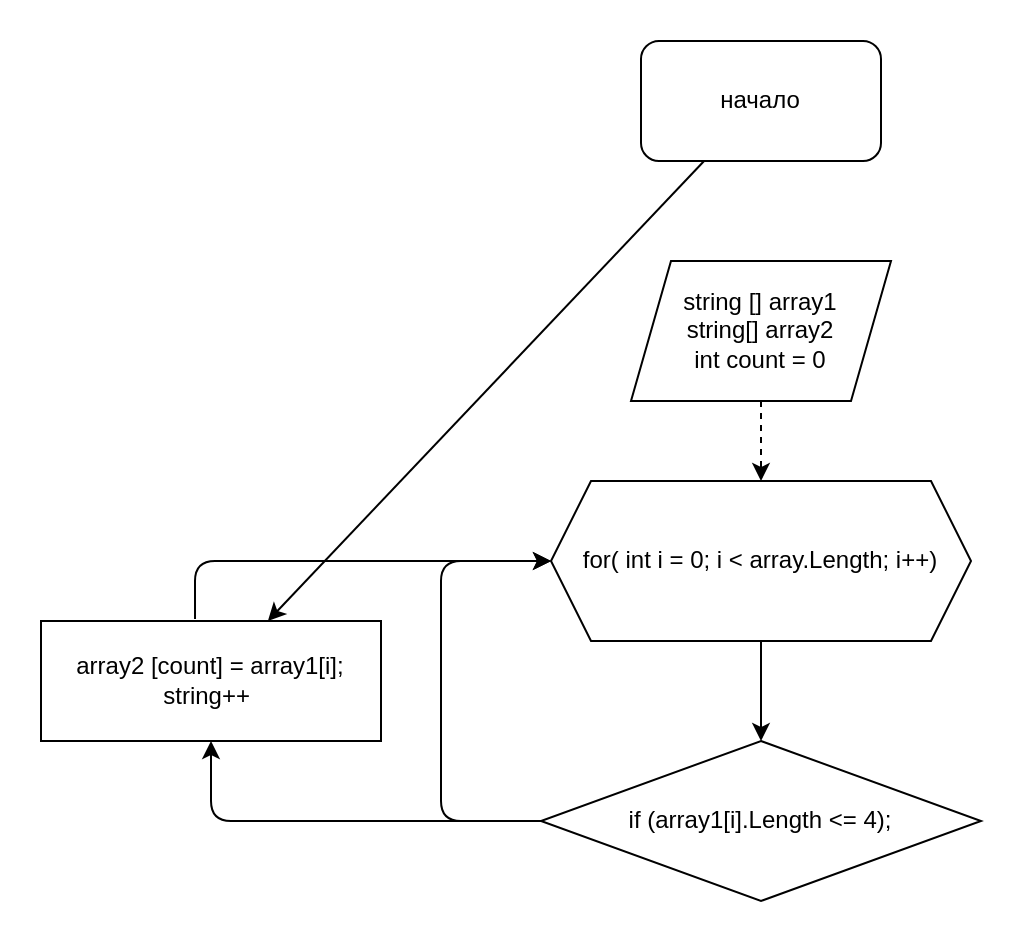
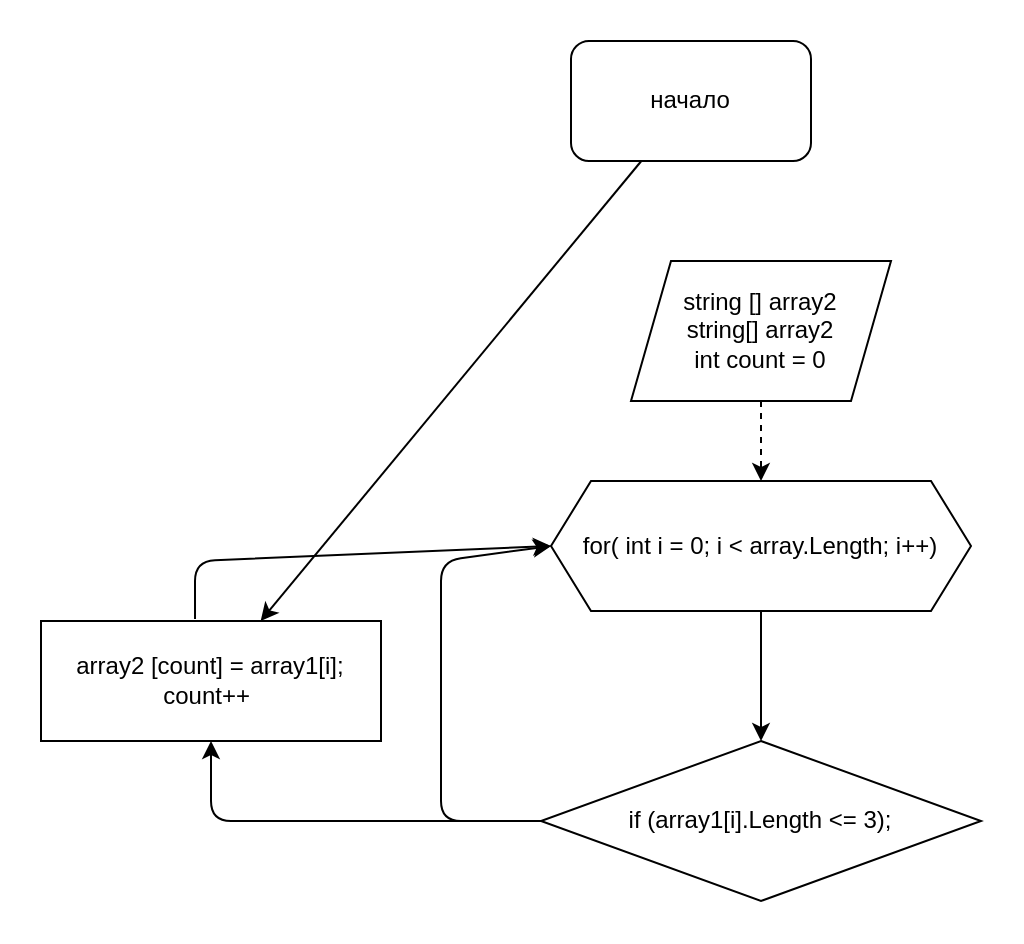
(761, 101) -> (691, 101)
(761, 331) -> (761, 331)
(761, 561) -> (761, 546)
(211, 681) -> (211, 681)
(761, 821) -> (761, 821)
